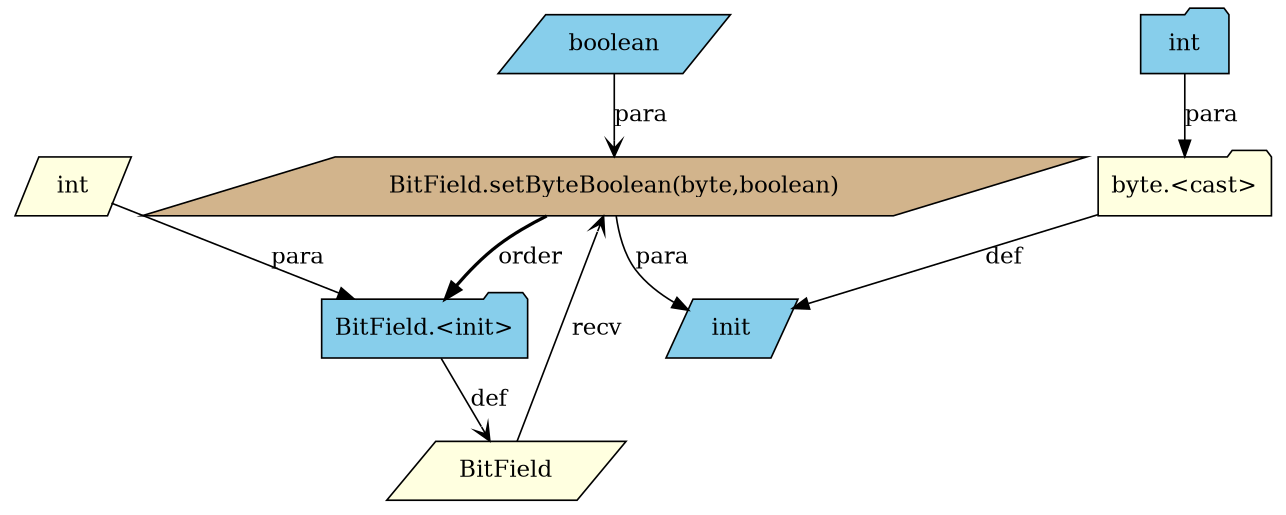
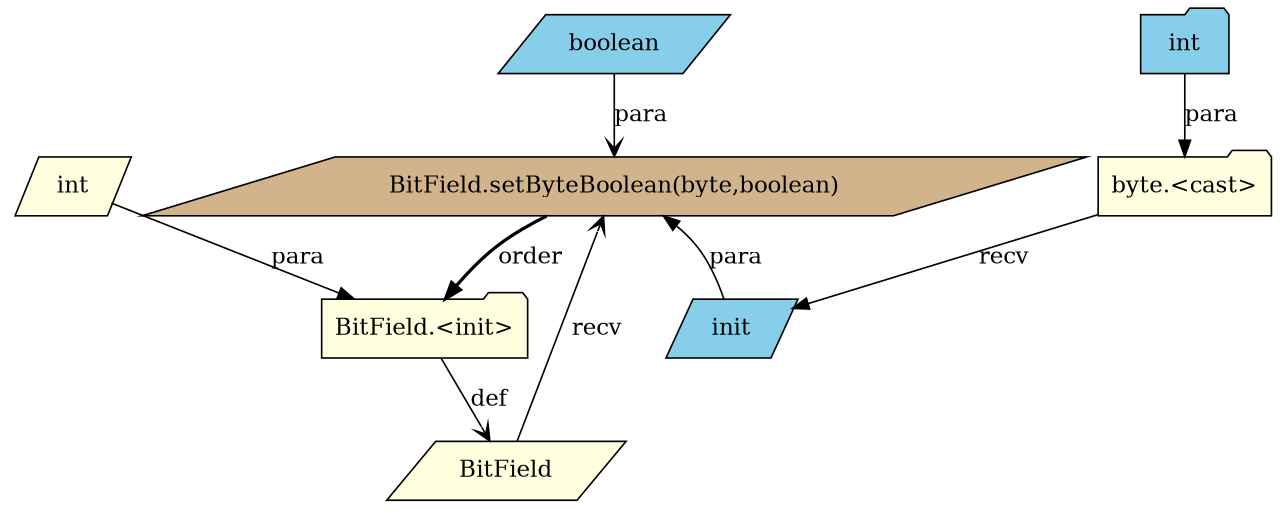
(1004, 257) -> (1004, 257)
(634, 267) -> (706, 259)
(425, 329) -> (425, 329)
